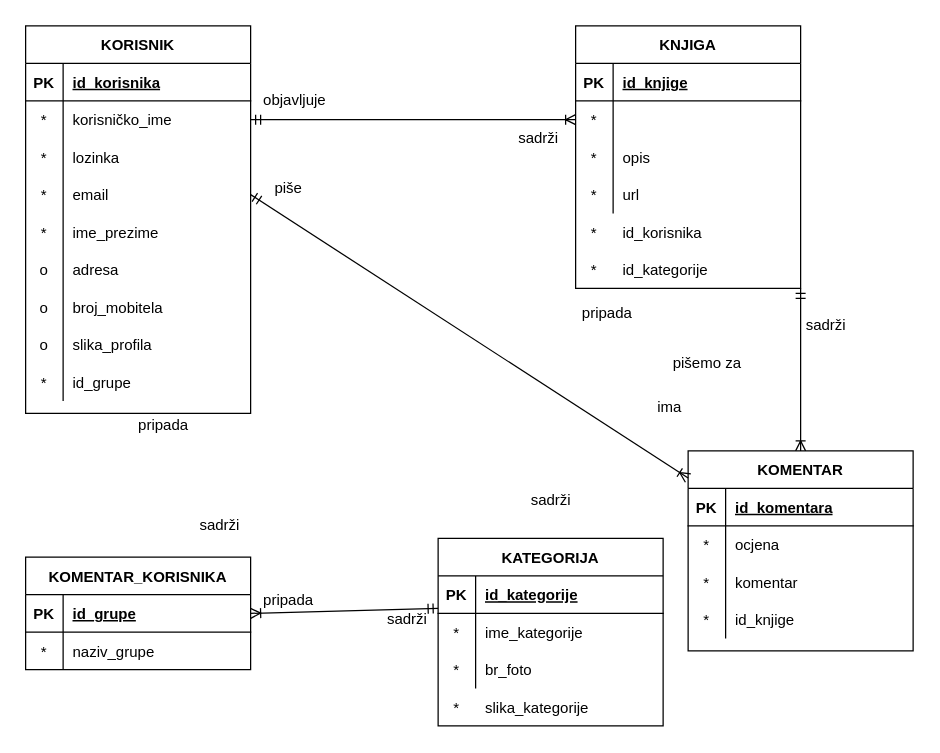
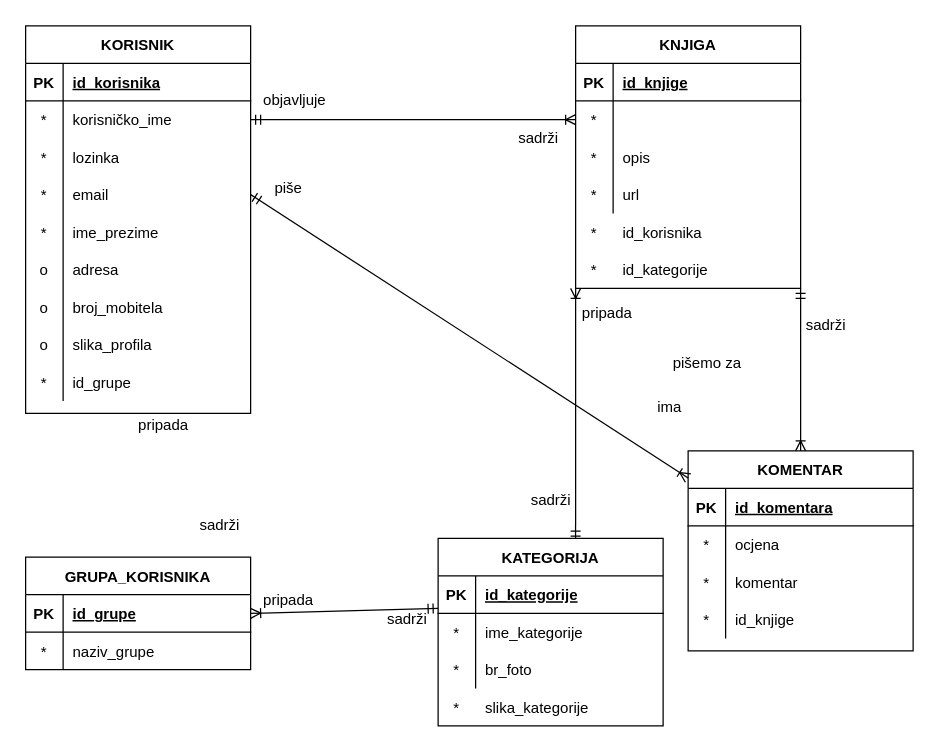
none -> (576, 416)
(138, 576) -> (138, 576)
